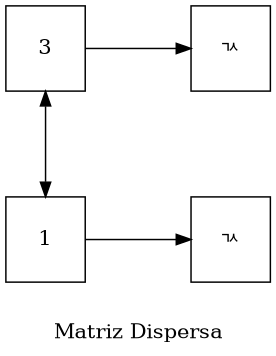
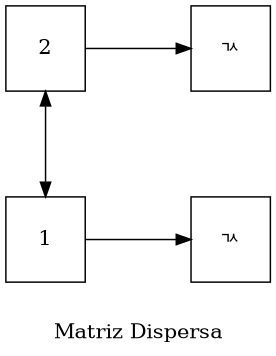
(46, 48) -> (46, 48)
